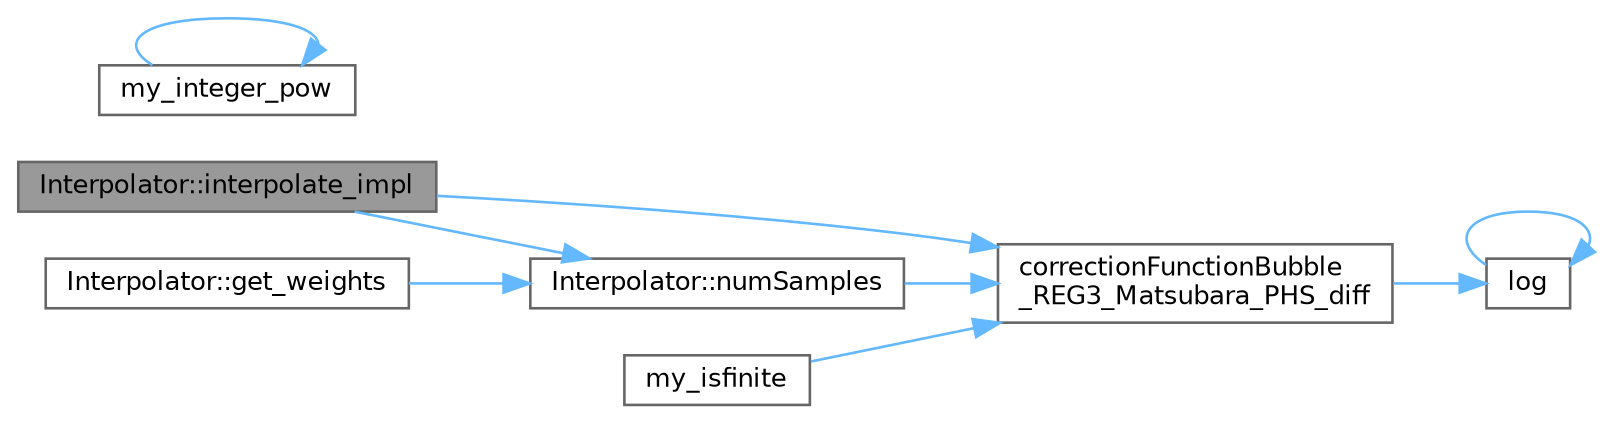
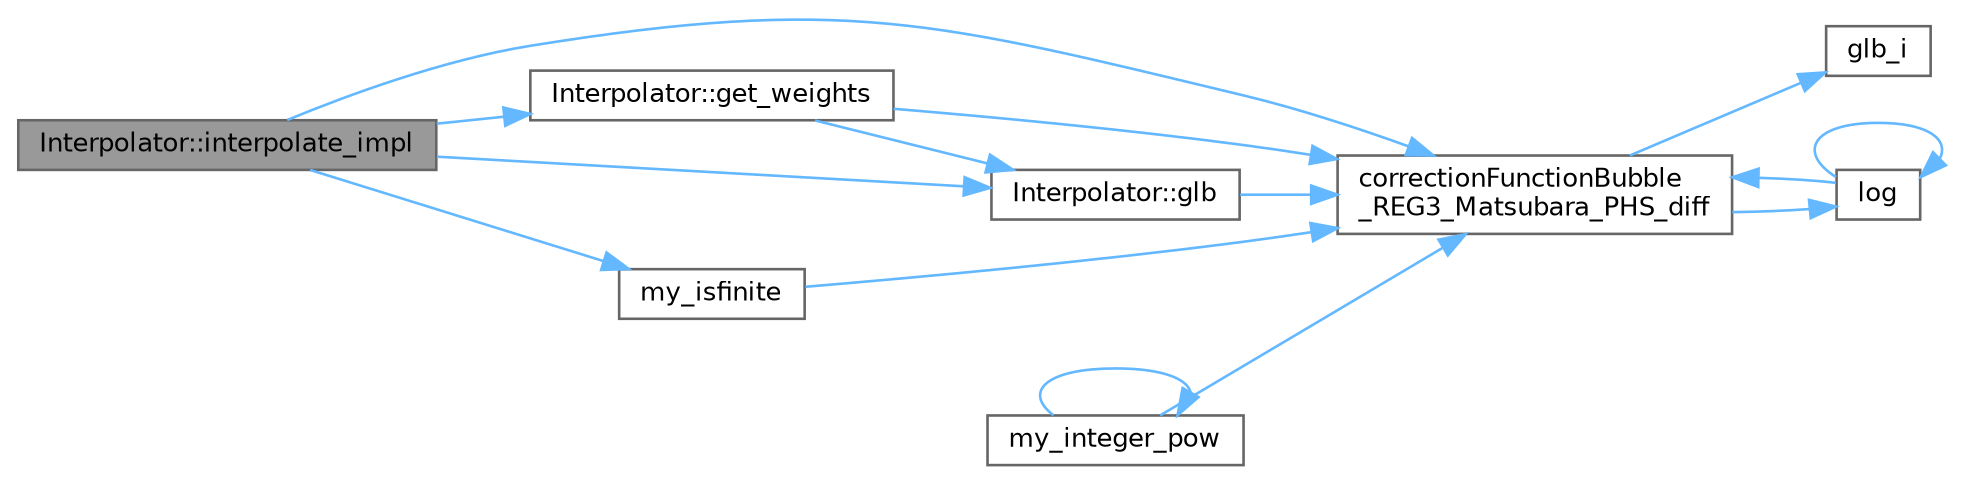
none -> (1878, 51)
none -> (470, 120)
none -> (1102, 128)
none -> (1797, 180)
none -> (457, 216)
(717, 283) -> (1116, 195)
none -> (1301, 332)
